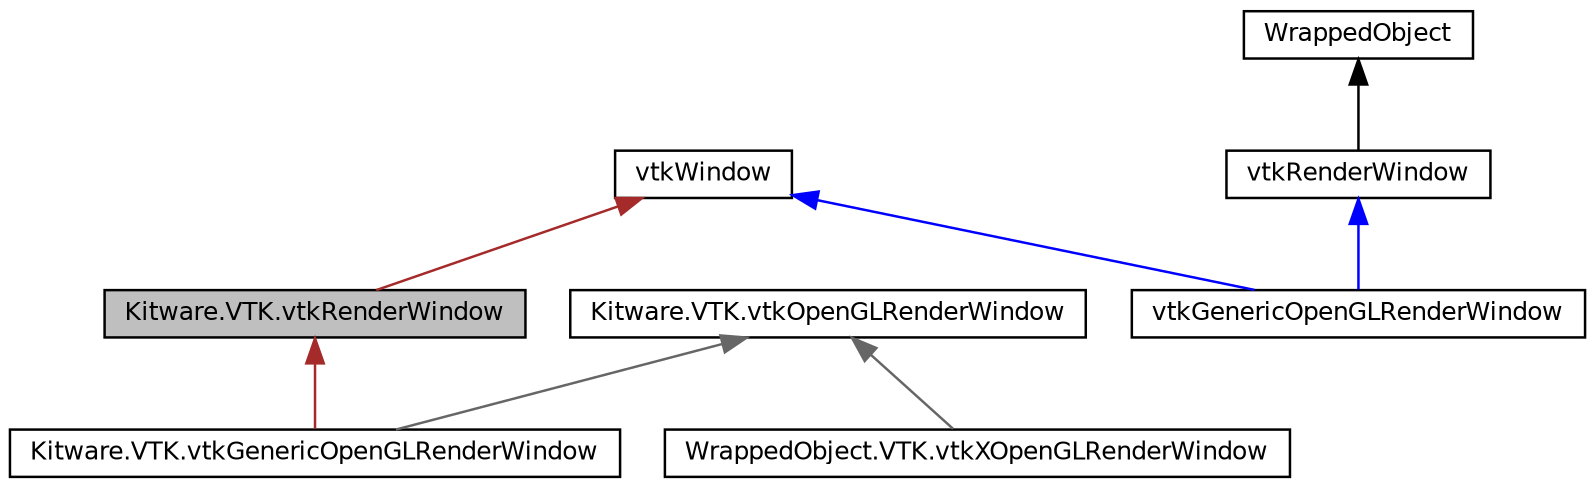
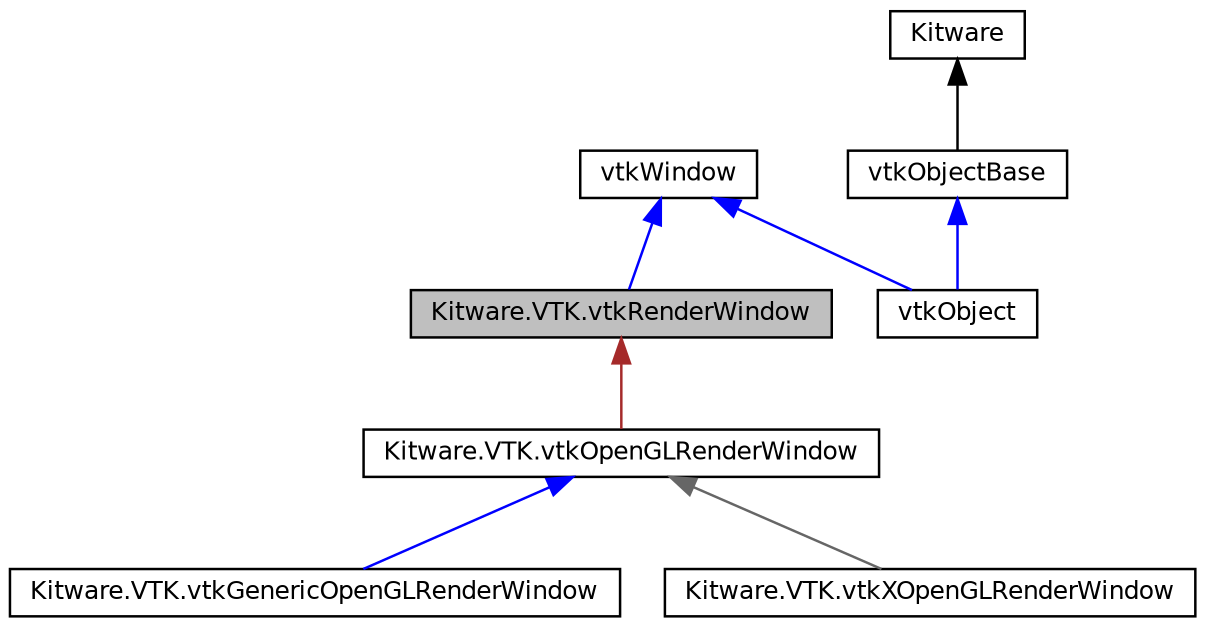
(1358, 35) -> (958, 35)
(1358, 174) -> (958, 174)
(497, 248) -> (641, 256)
(1358, 314) -> (958, 314)
(559, 387) -> (457, 528)
(315, 397) -> (621, 397)
(977, 453) -> (930, 593)
